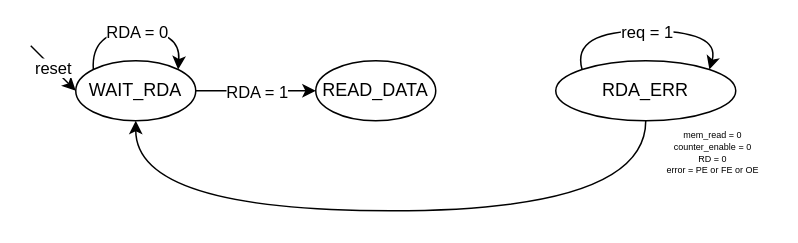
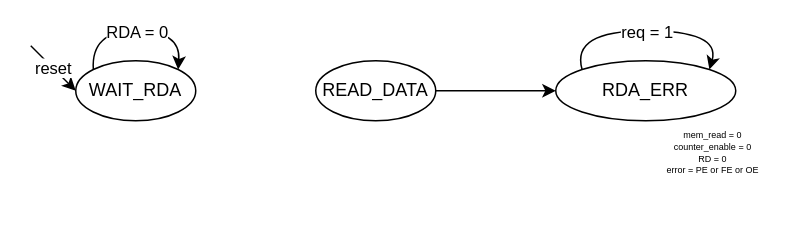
(251, 91) -> none
none -> (491, 91)
(395, 211) -> none
